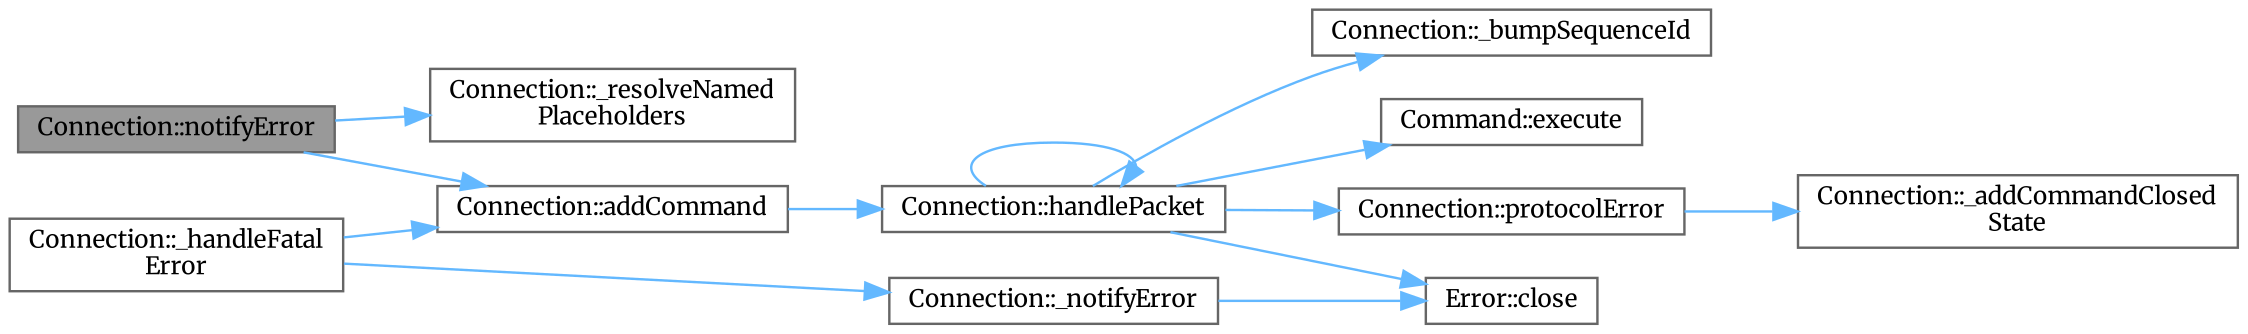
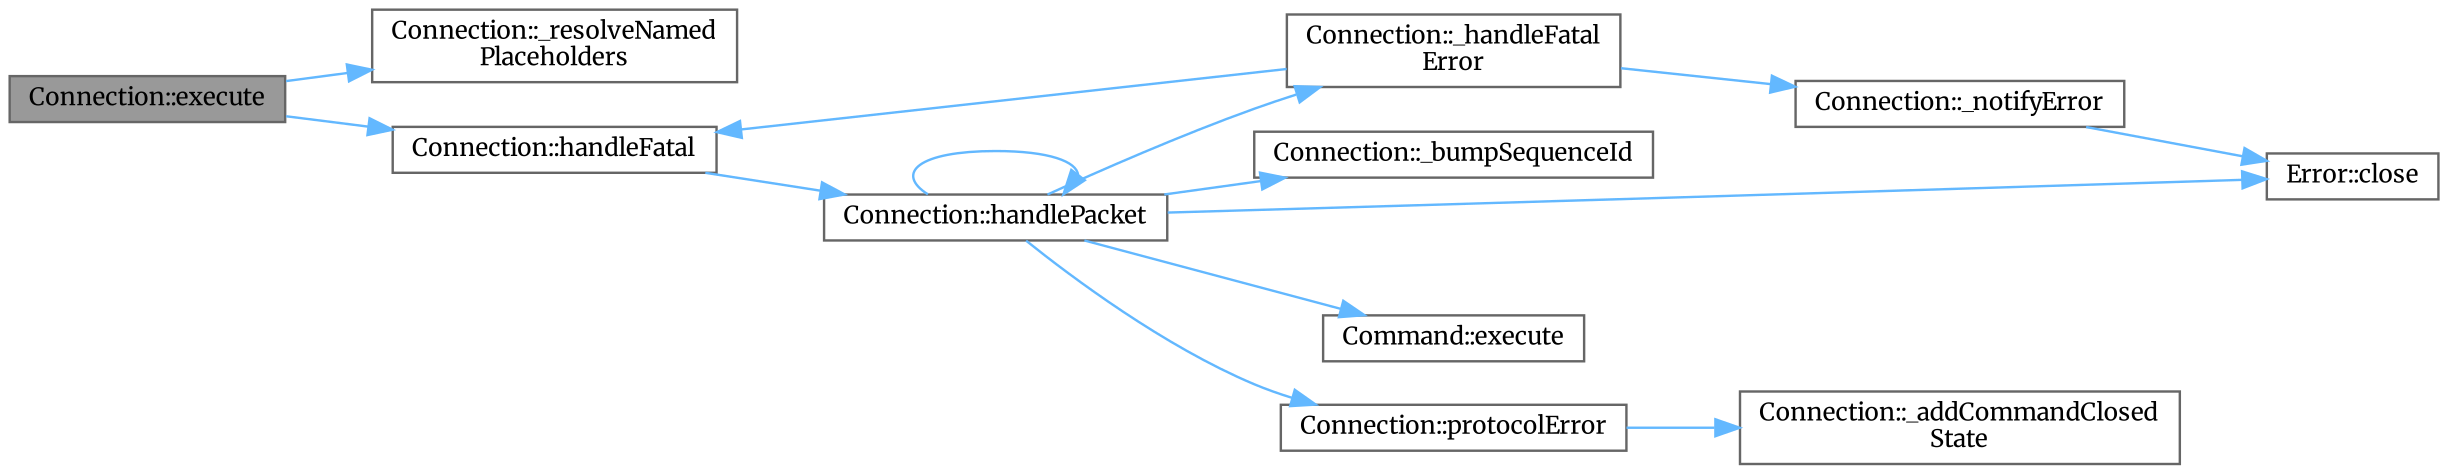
(176, 129) -> (147, 99)
none -> (1170, 141)
(613, 209) -> (555, 150)
